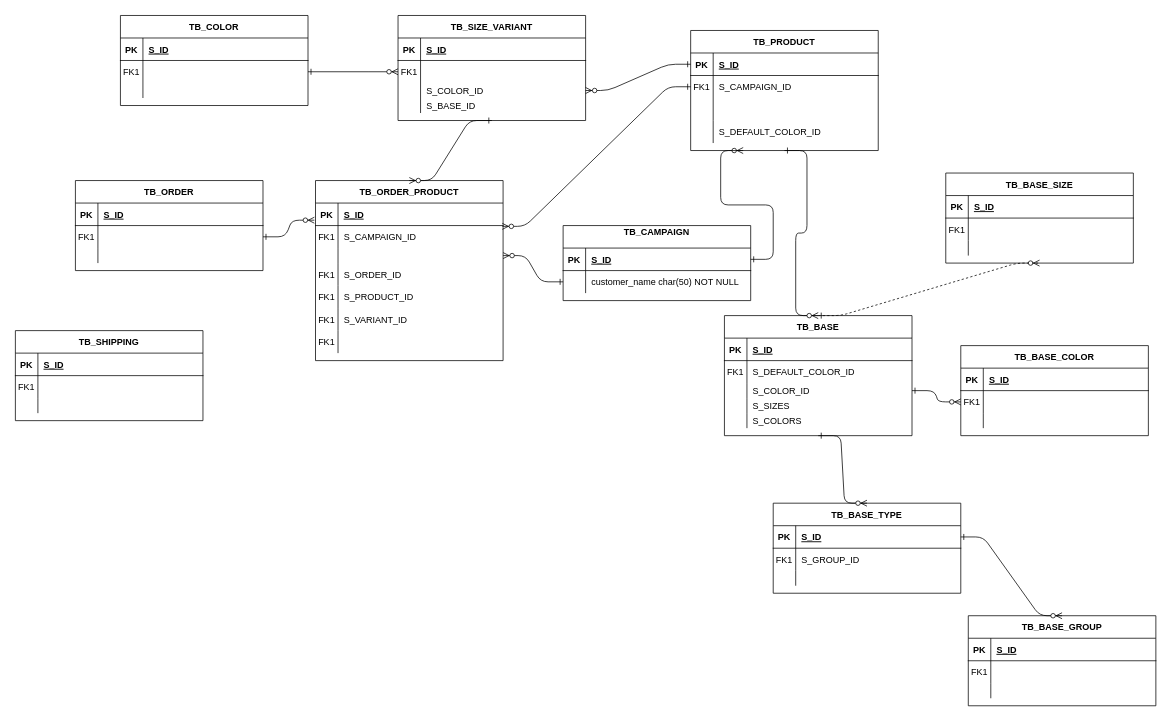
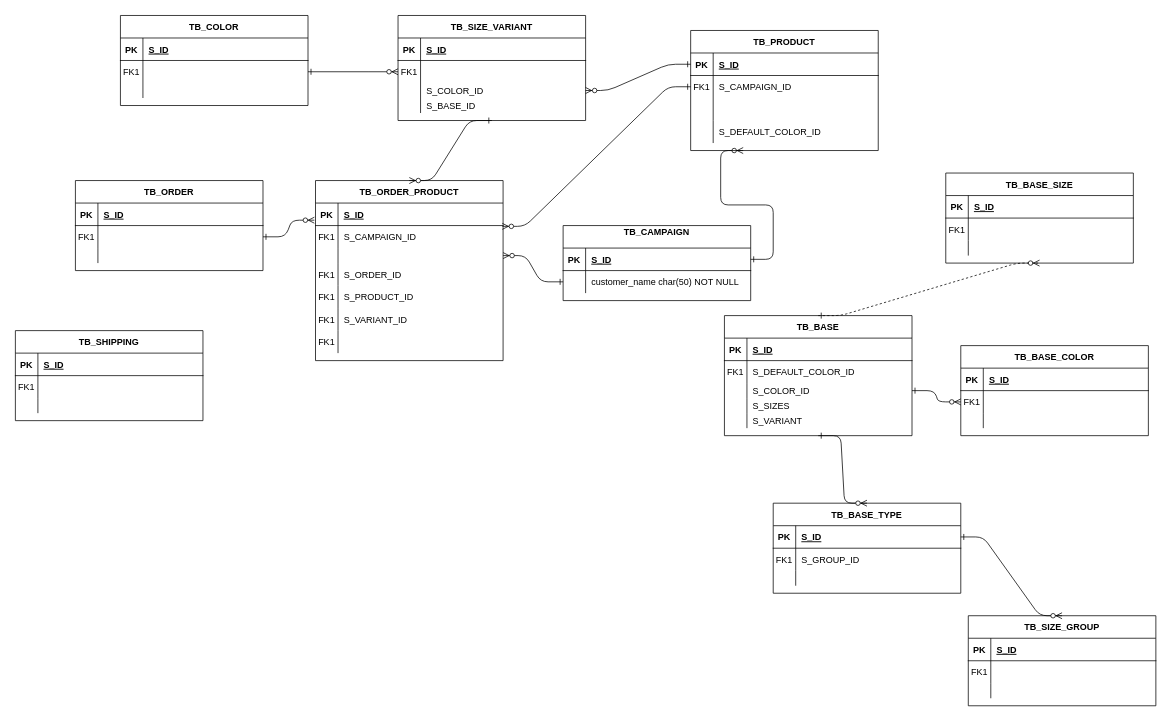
(796, 237) -> none
(772, 421) -> (775, 421)
(1061, 627) -> (1061, 627)
